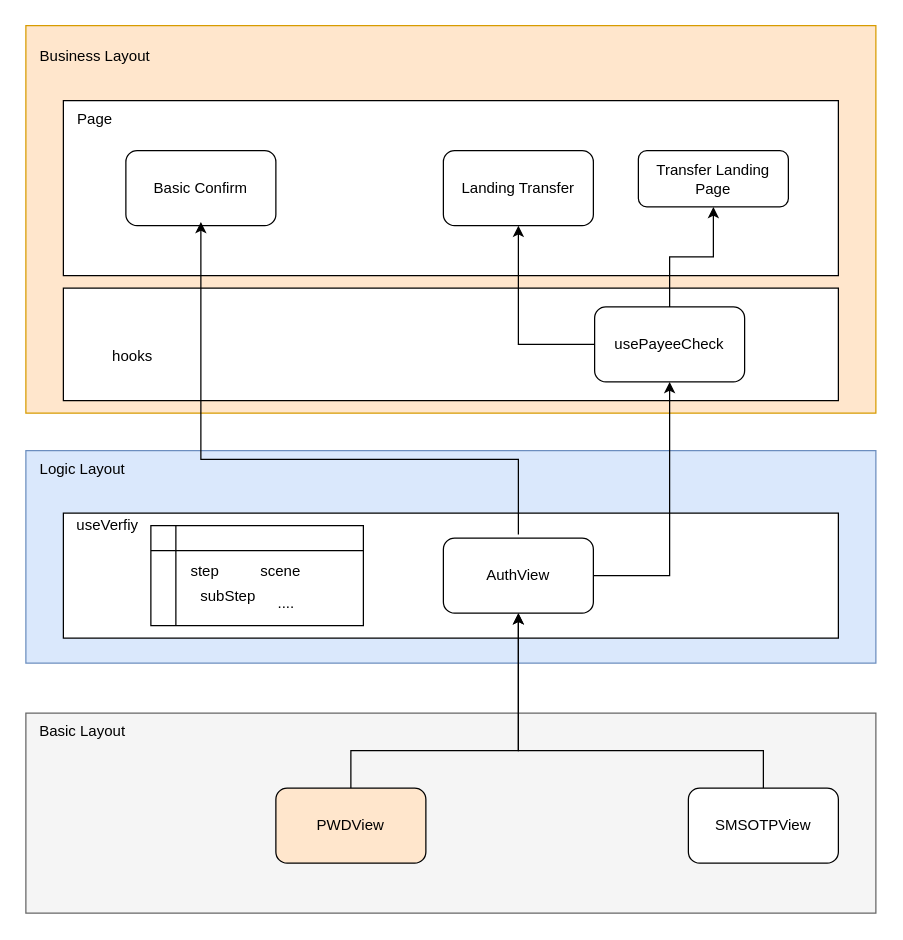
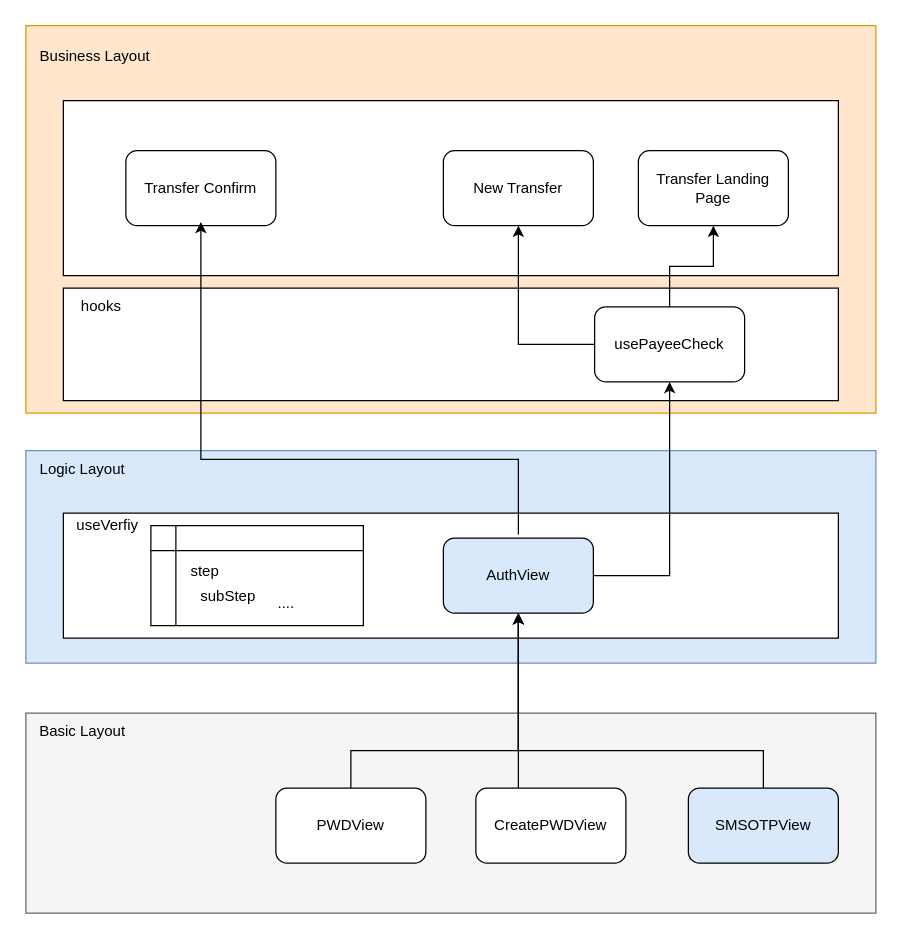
(94, 119) -> none
(713, 179) -> (713, 188)
(201, 188) -> (201, 188)
(518, 188) -> (518, 188)
(132, 357) -> (101, 307)
(280, 571) -> none
(518, 576) -> (518, 576)
none -> (518, 771)
(351, 826) -> (351, 826)
none -> (551, 826)
(763, 826) -> (763, 826)
